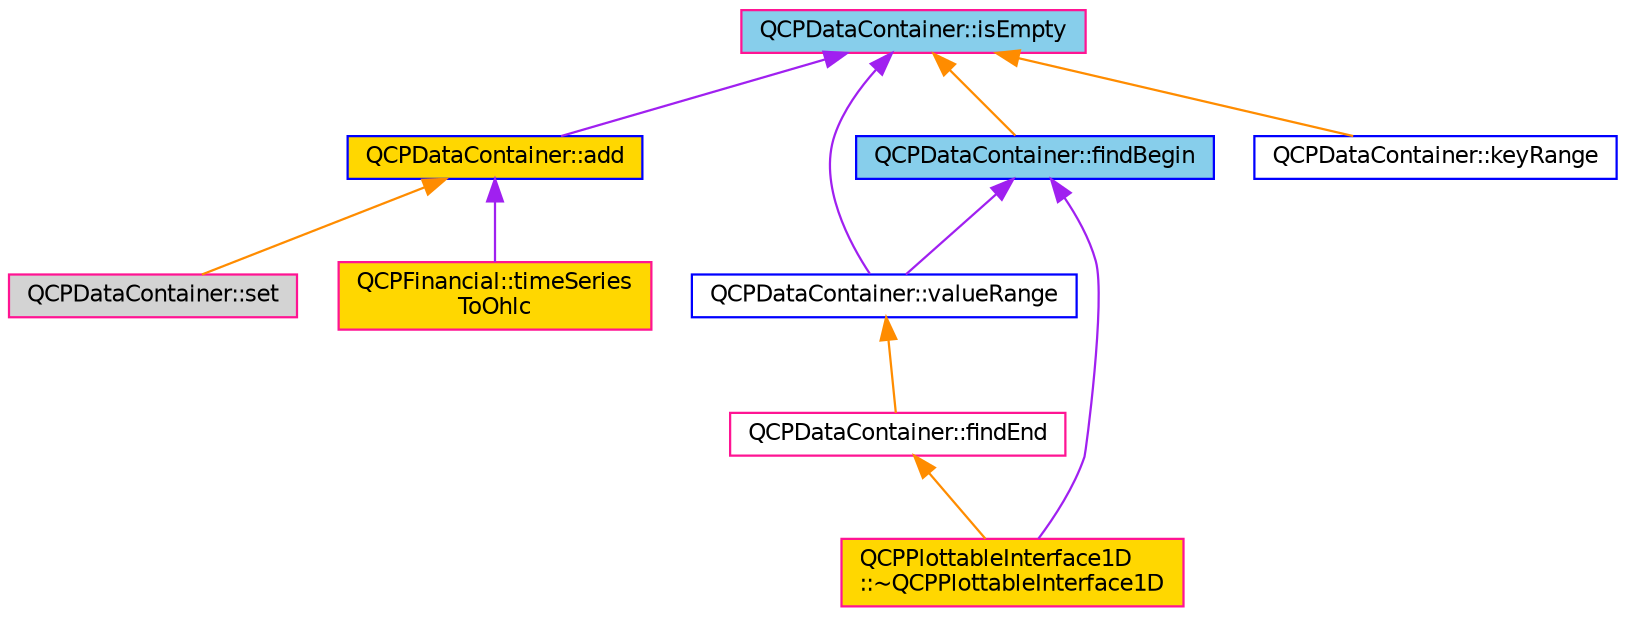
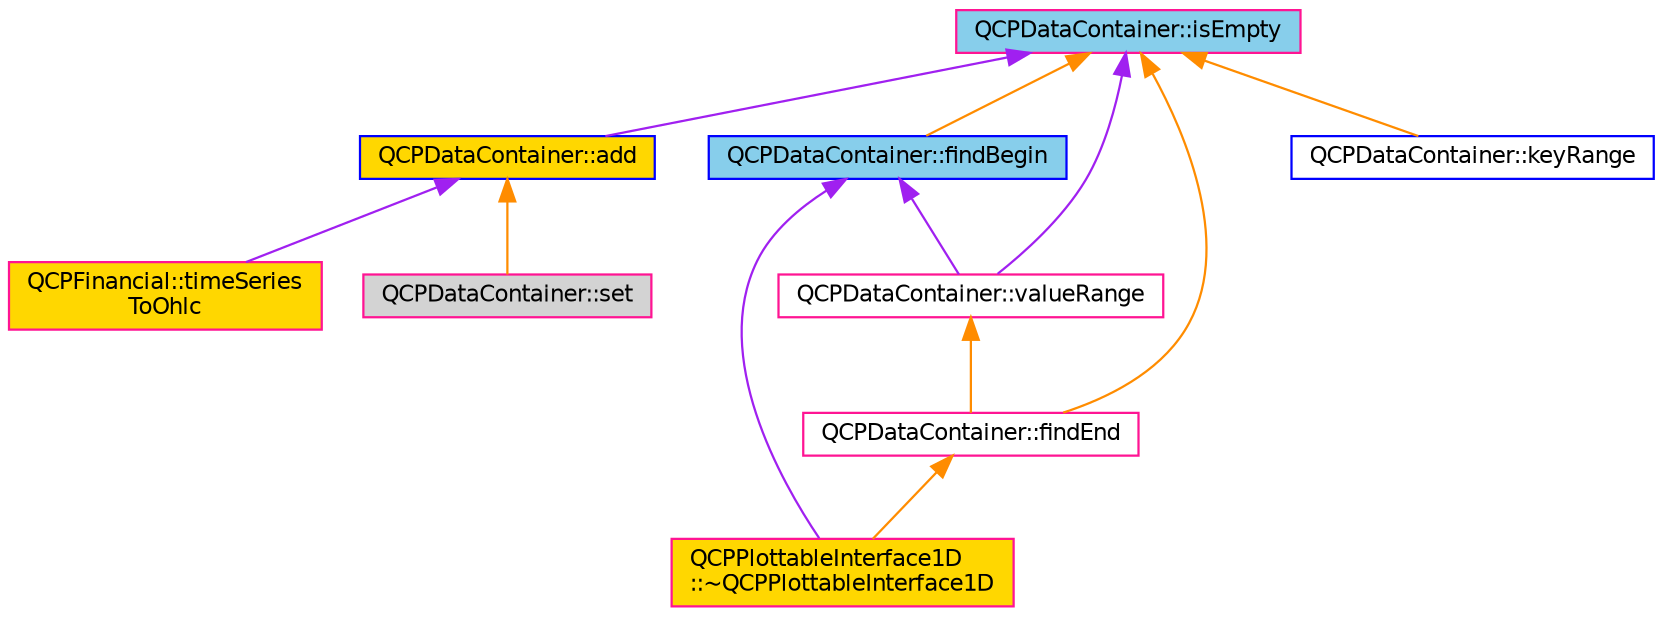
none -> (1204, 274)
(884, 296) -> (971, 296)
